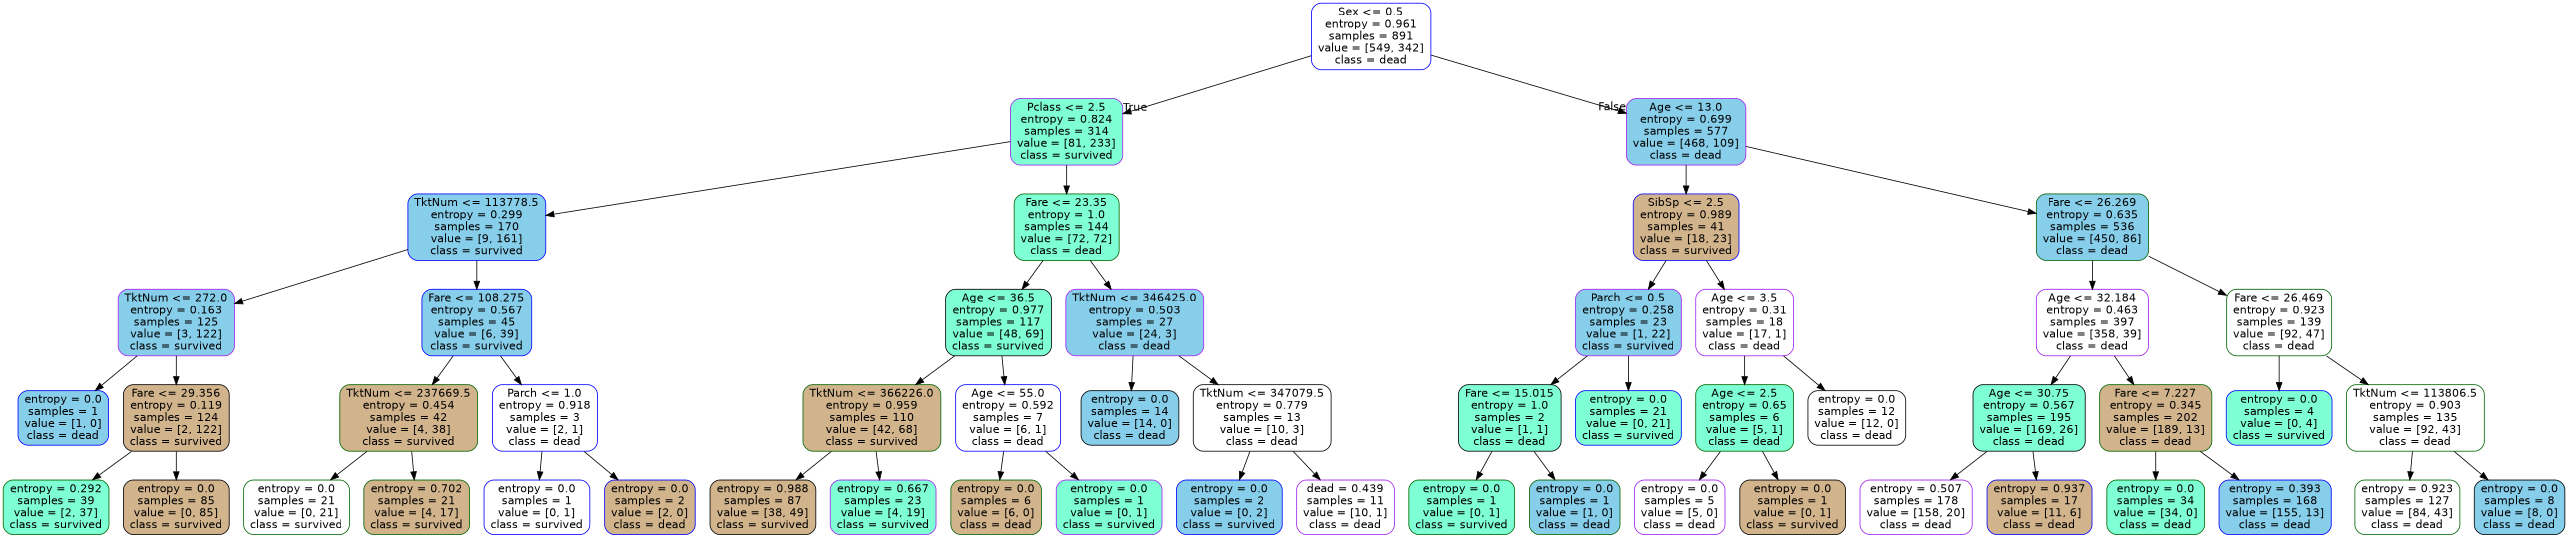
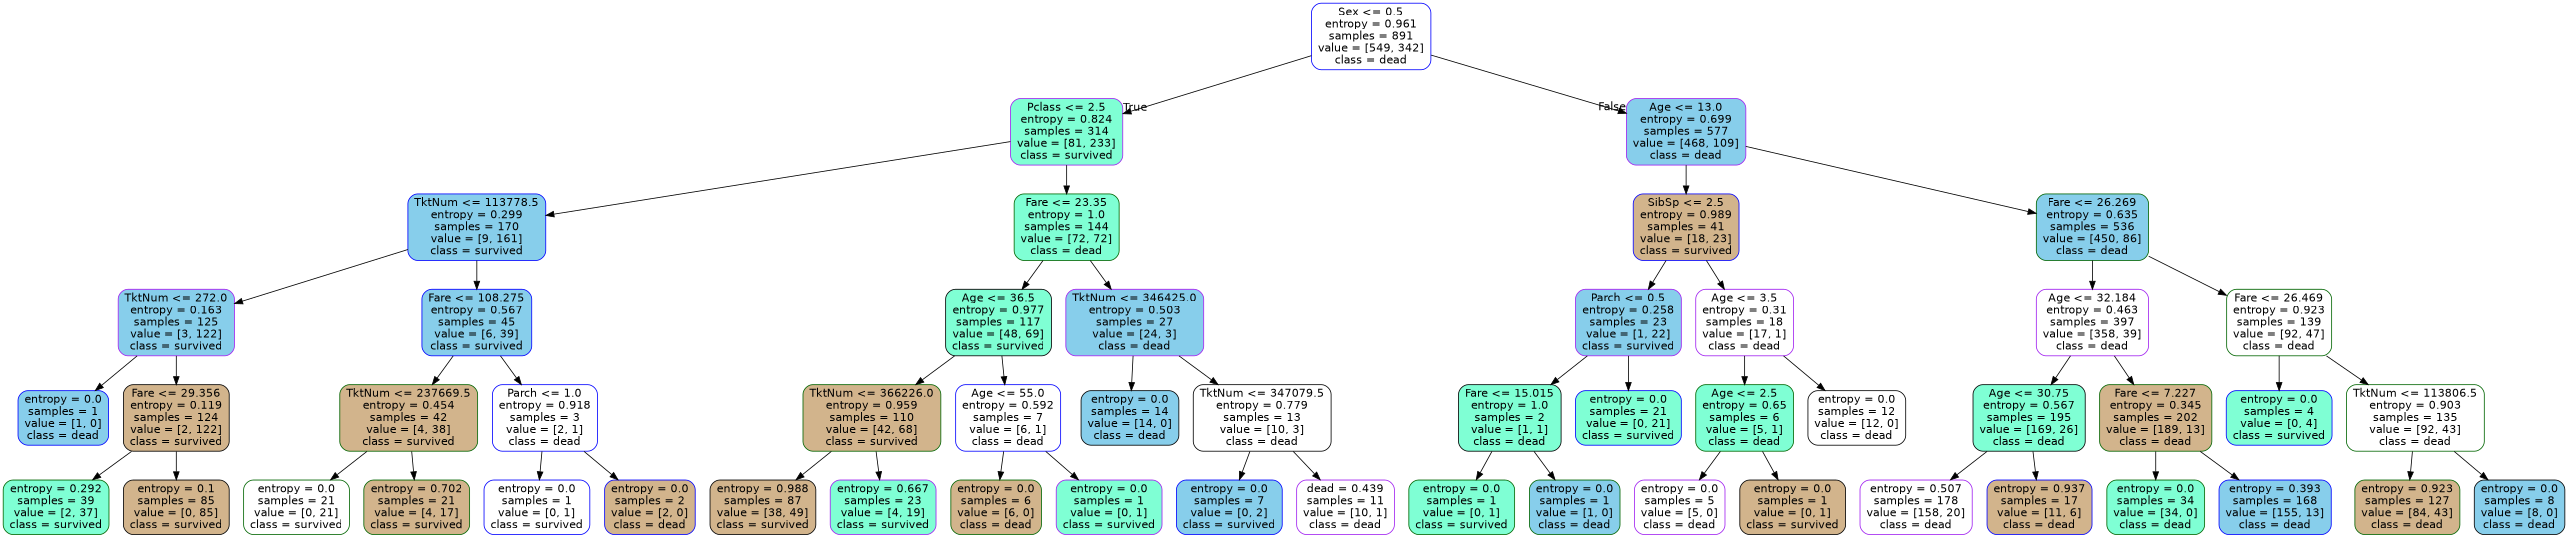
(176, 507) -> (176, 507)
(1229, 507) -> (1229, 507)
(2407, 507) -> (2407, 507)
